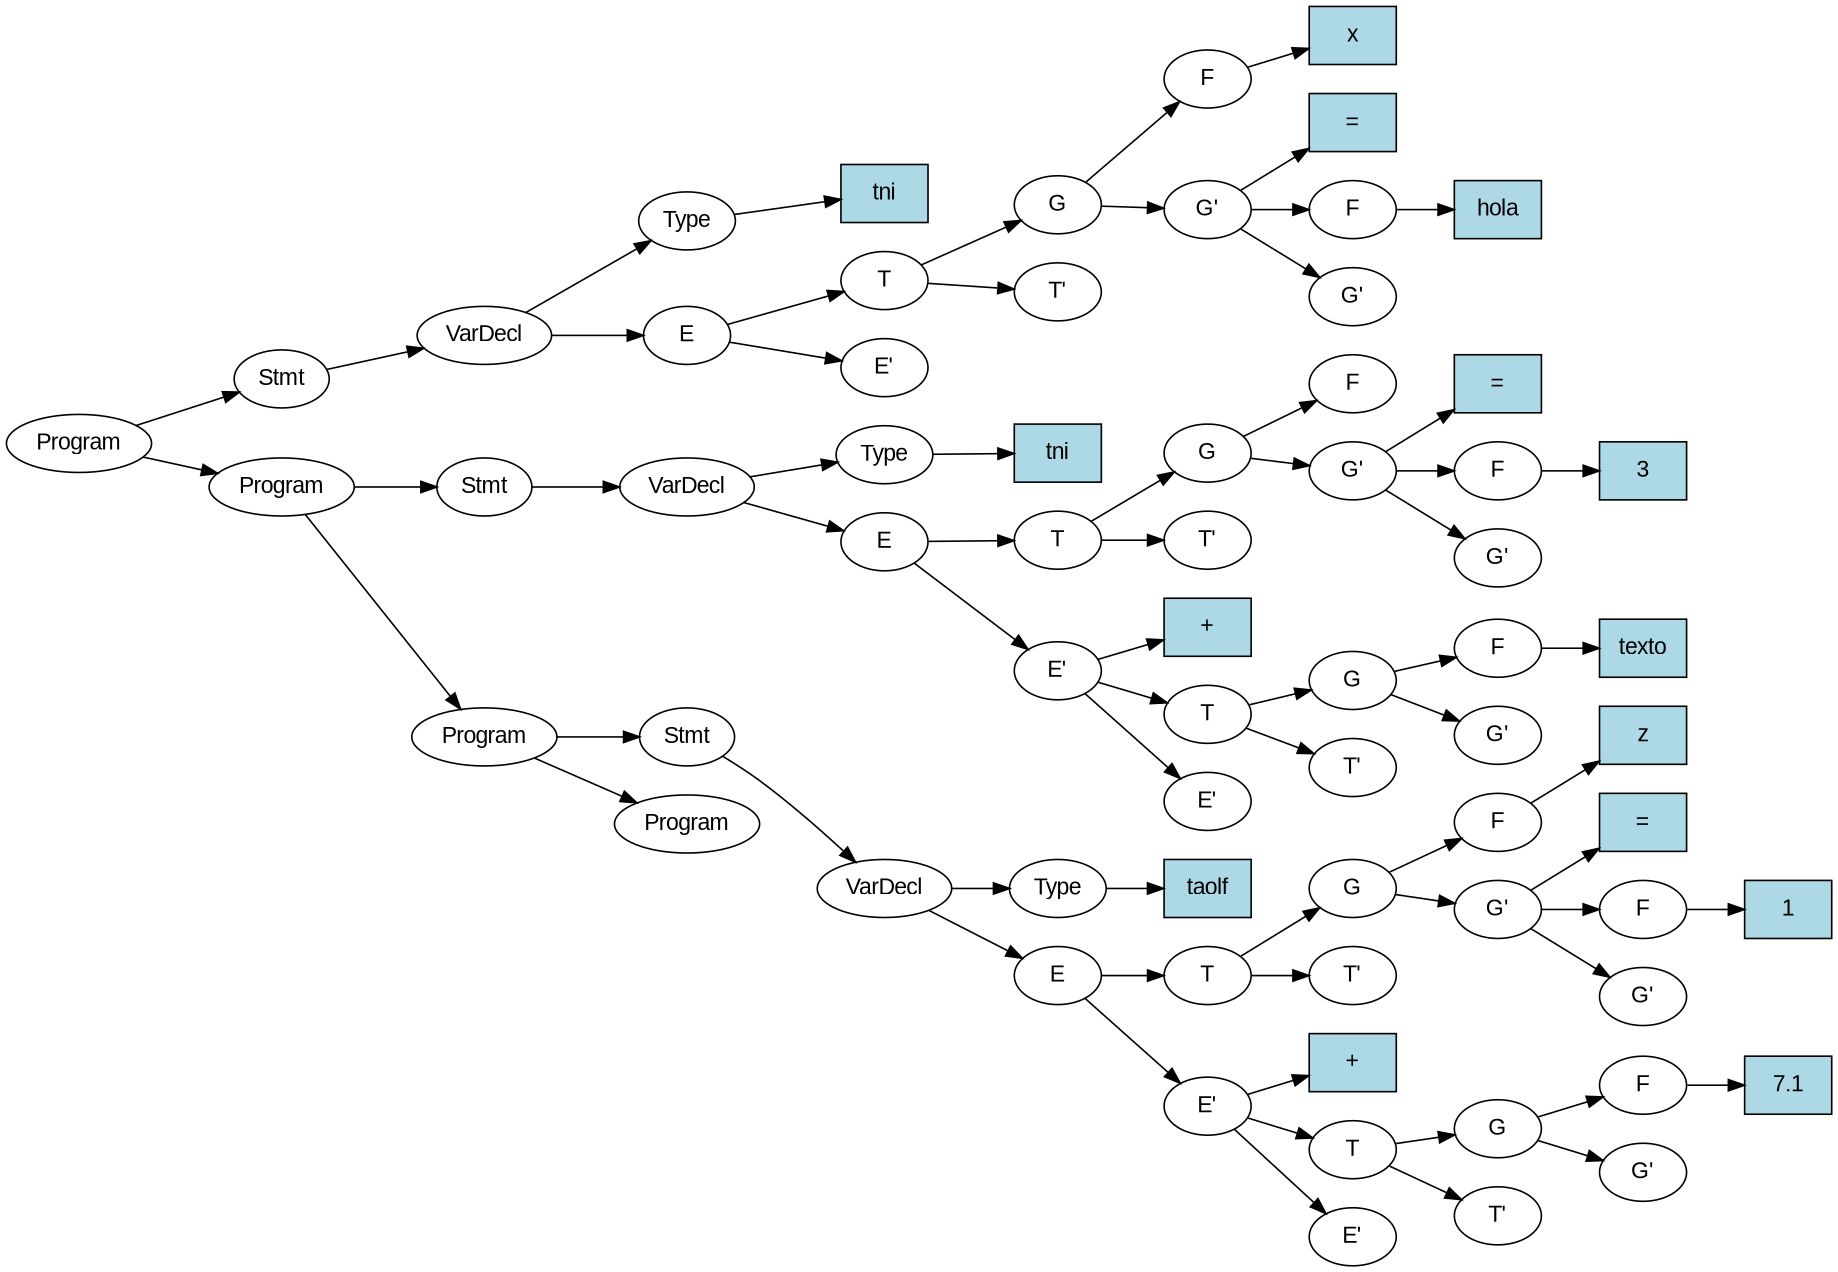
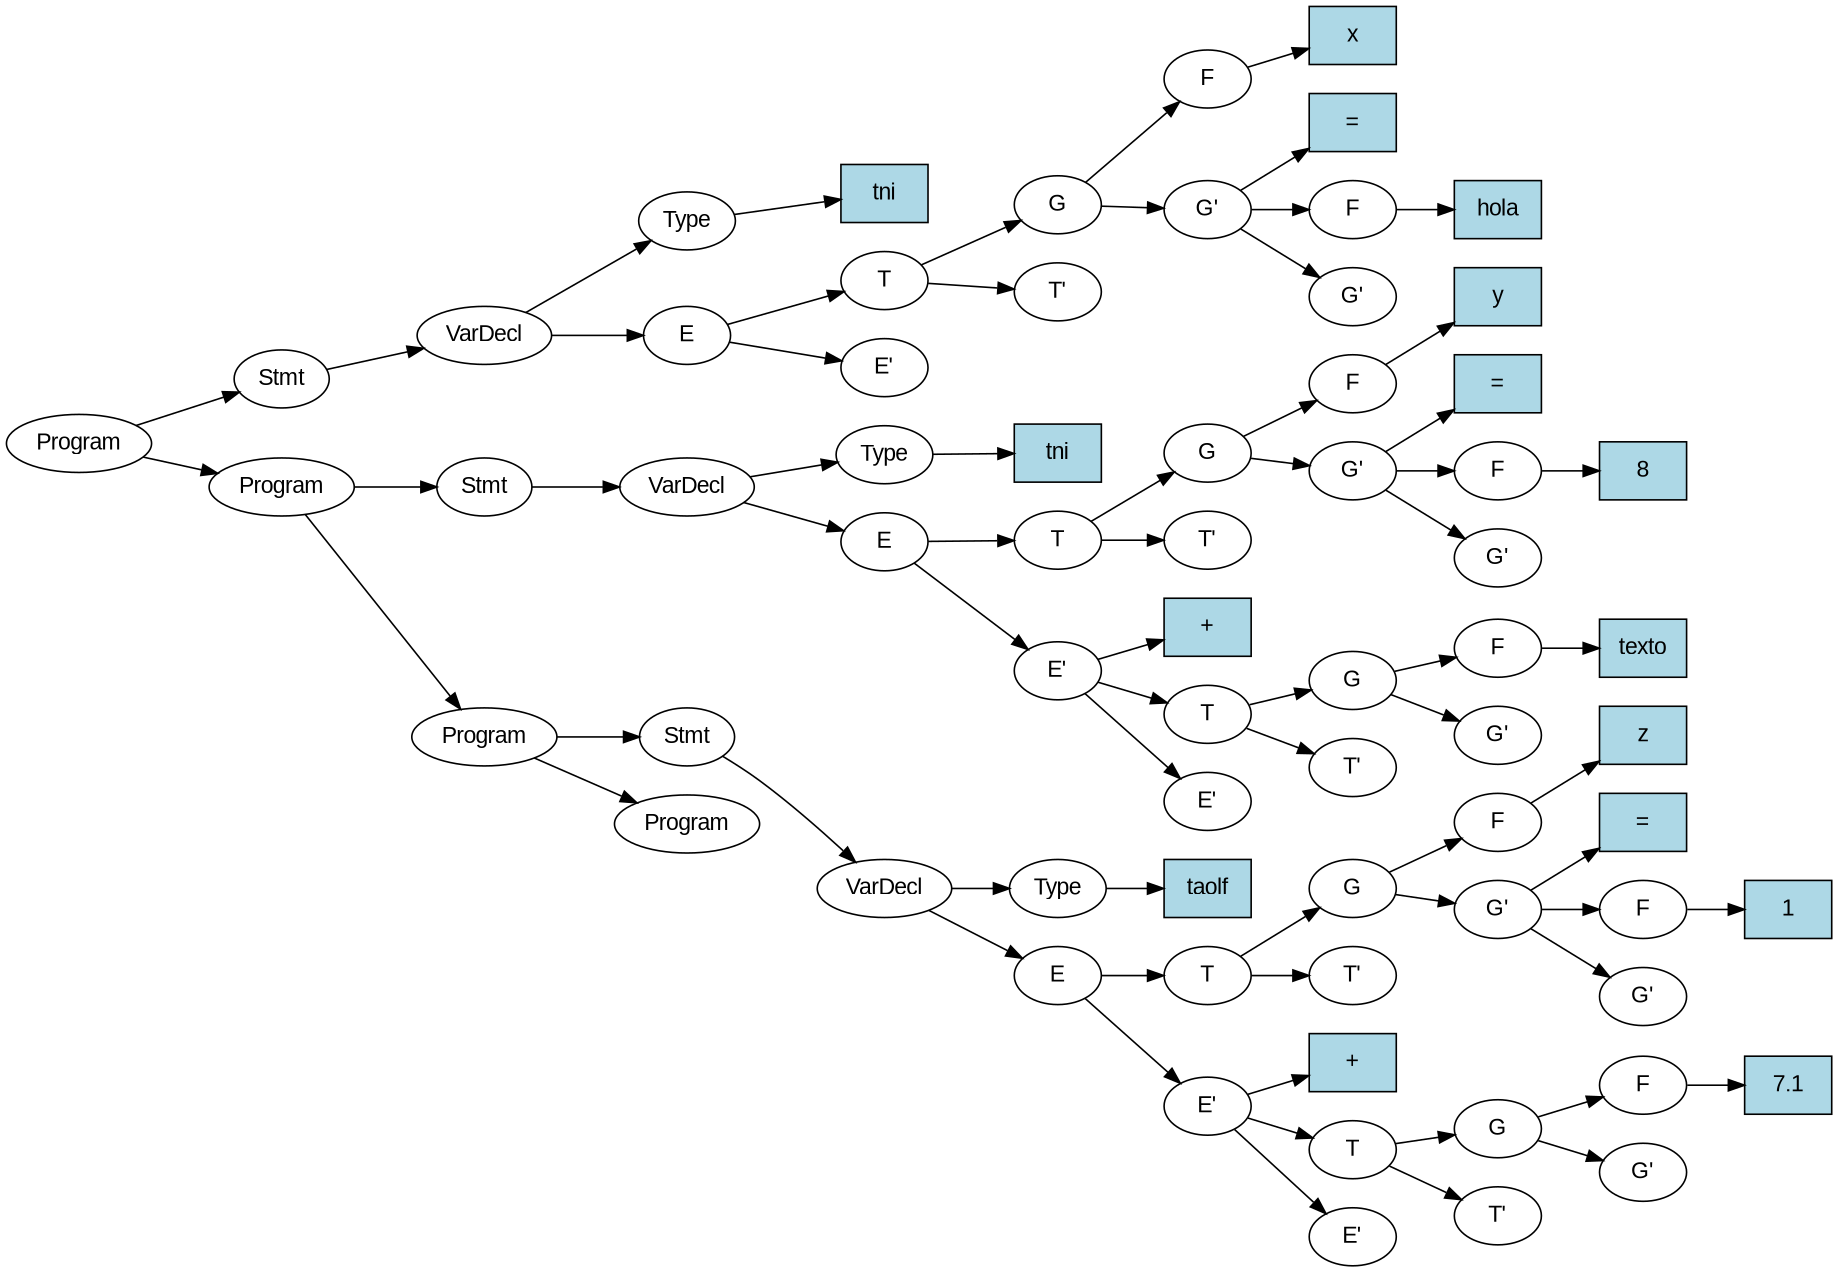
none -> (1498, 297)
(1643, 471) -> (1643, 471)
